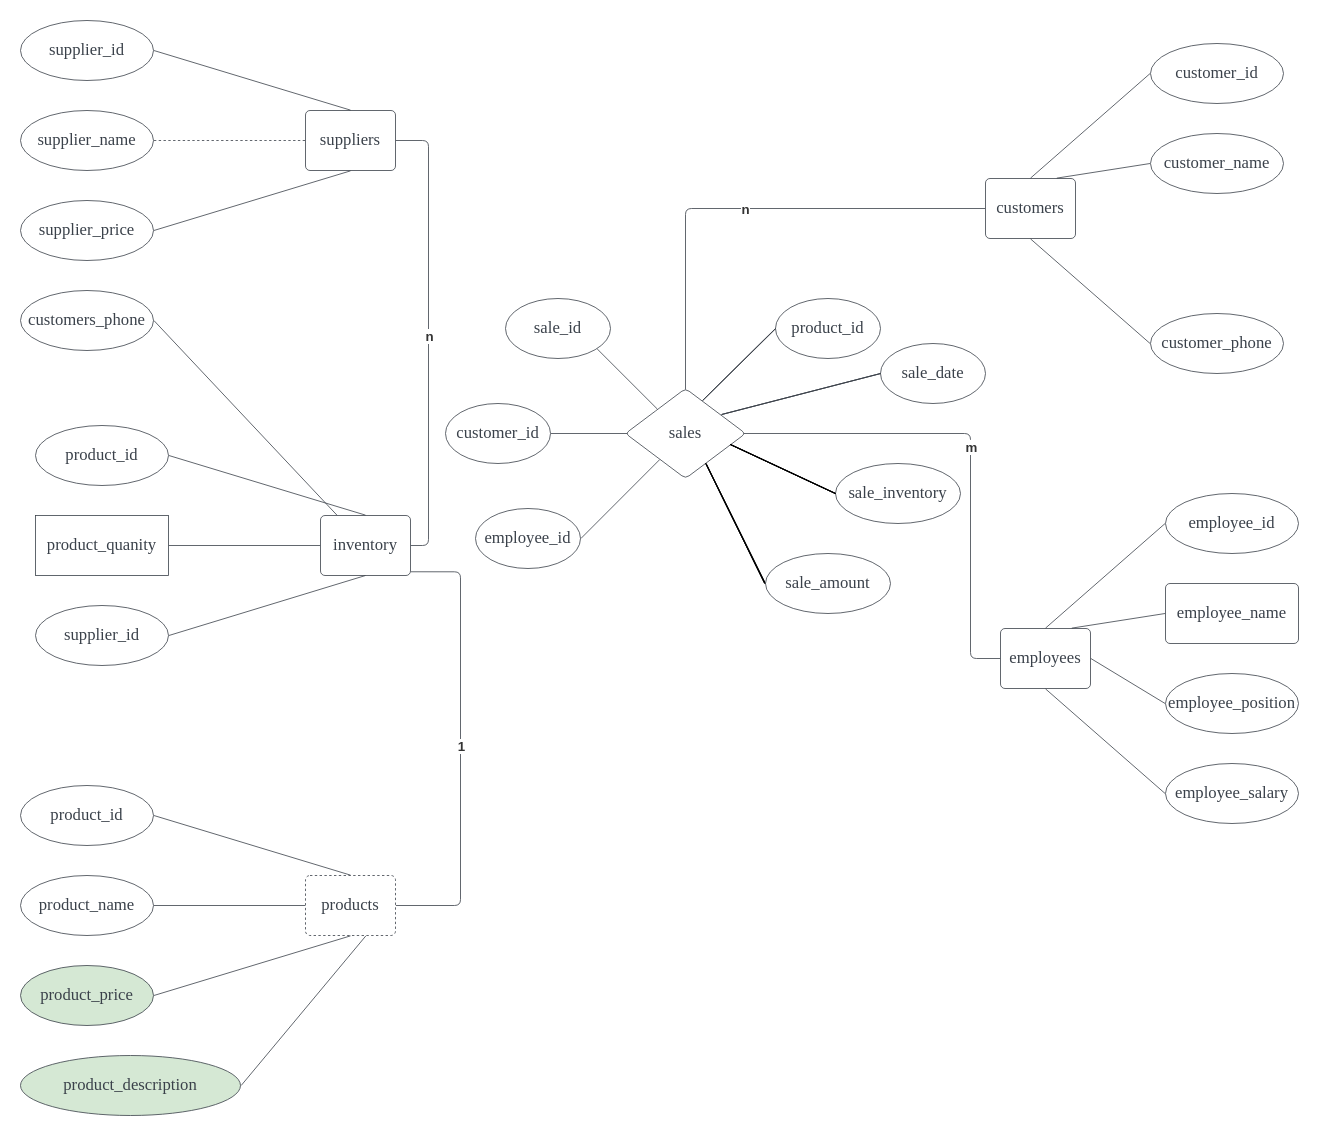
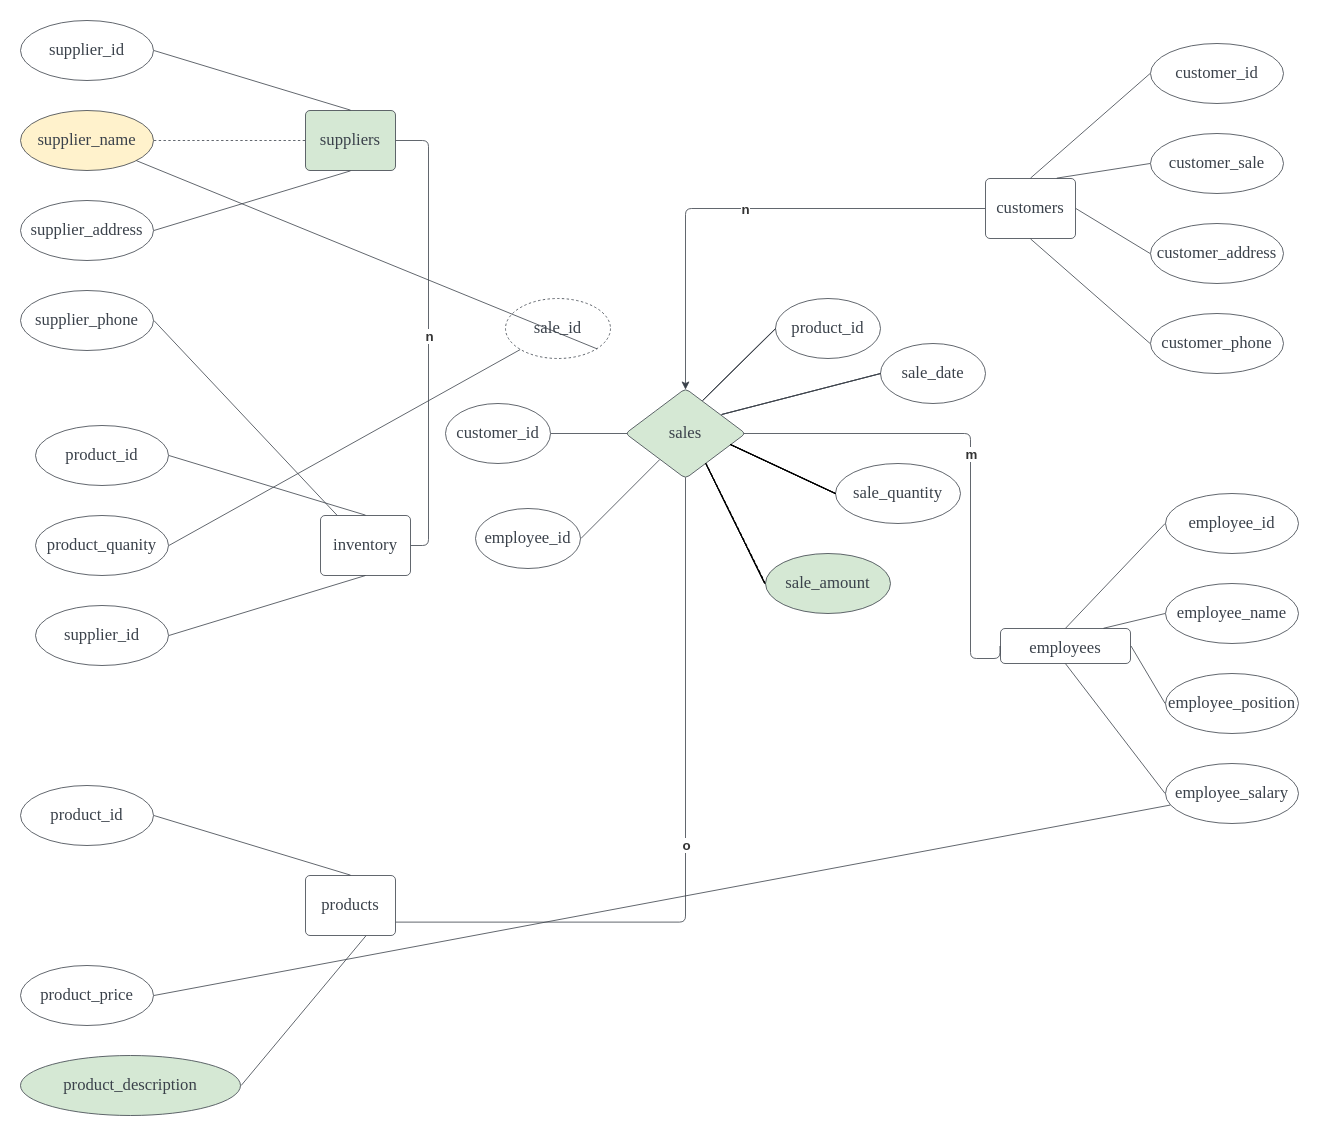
(87, 141) -> (87, 141)
(351, 141) -> (351, 141)
(1217, 164) -> (1217, 164)
(87, 231) -> (87, 231)
none -> (1113, 231)
none -> (1217, 254)
(87, 321) -> (87, 321)
(558, 329) -> (558, 329)
(627, 379) -> (367, 255)
(686, 384) -> (686, 382)
(686, 434) -> (686, 434)
(898, 494) -> (898, 494)
(102, 546) -> (102, 546)
(244, 546) -> (345, 447)
(766, 584) -> (766, 584)
(828, 584) -> (828, 584)
(1232, 614) -> (1232, 614)
(1046, 659) -> (1066, 646)
none -> (686, 702)
(461, 746) -> none
(87, 906) -> none
(229, 906) -> none
(351, 906) -> (351, 906)
(254, 965) -> (863, 863)
(87, 996) -> (87, 996)
